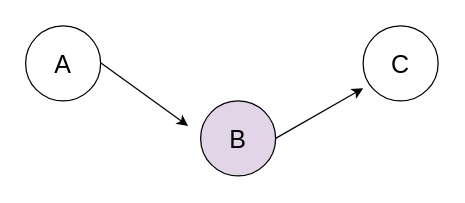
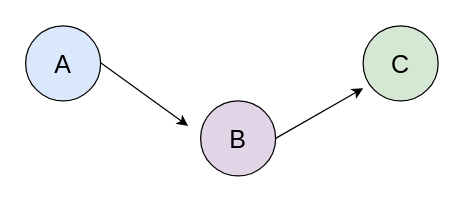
(63, 63) -> (63, 63)
(401, 63) -> (401, 63)
